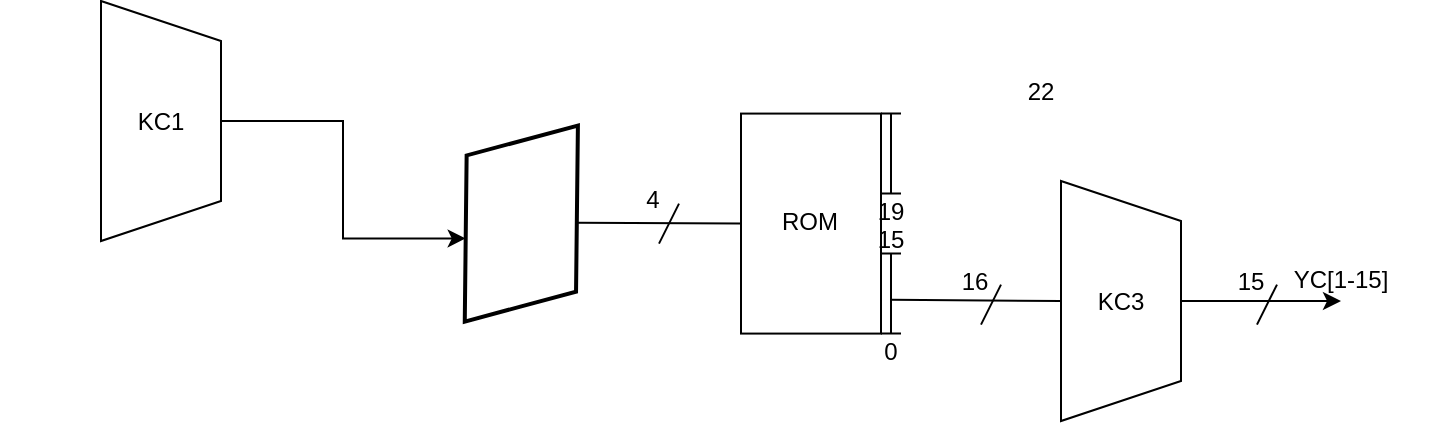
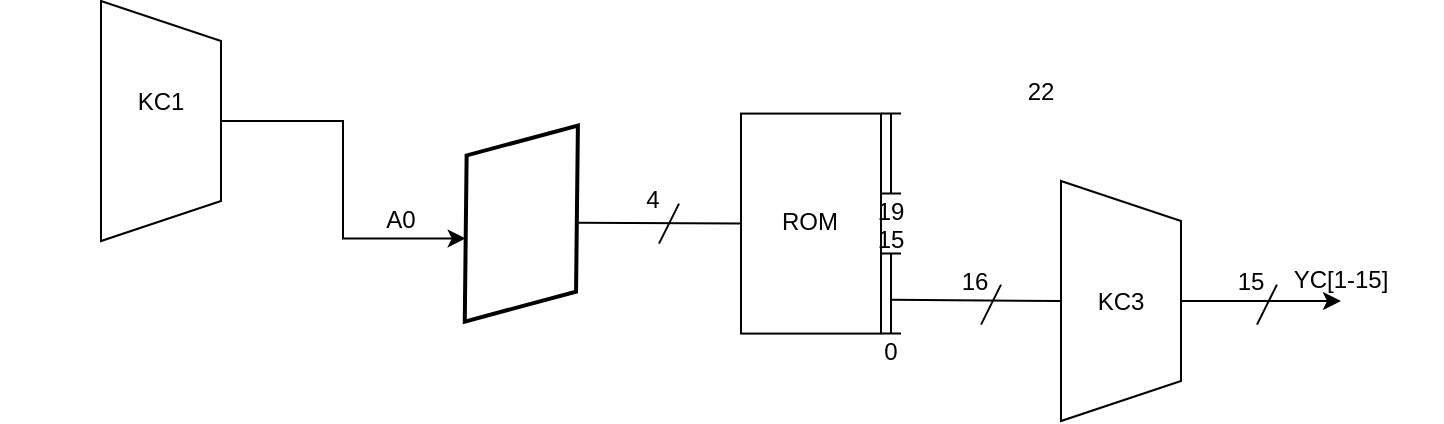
(161, 124) -> (161, 104)
none -> (401, 221)
